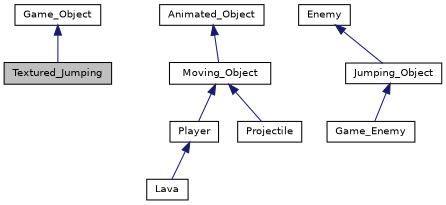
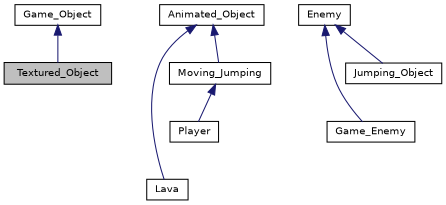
(58, 73) -> (58, 73)
(220, 73) -> (220, 73)
(380, 107) -> (336, 82)
(270, 132) -> none
(179, 165) -> (152, 100)
